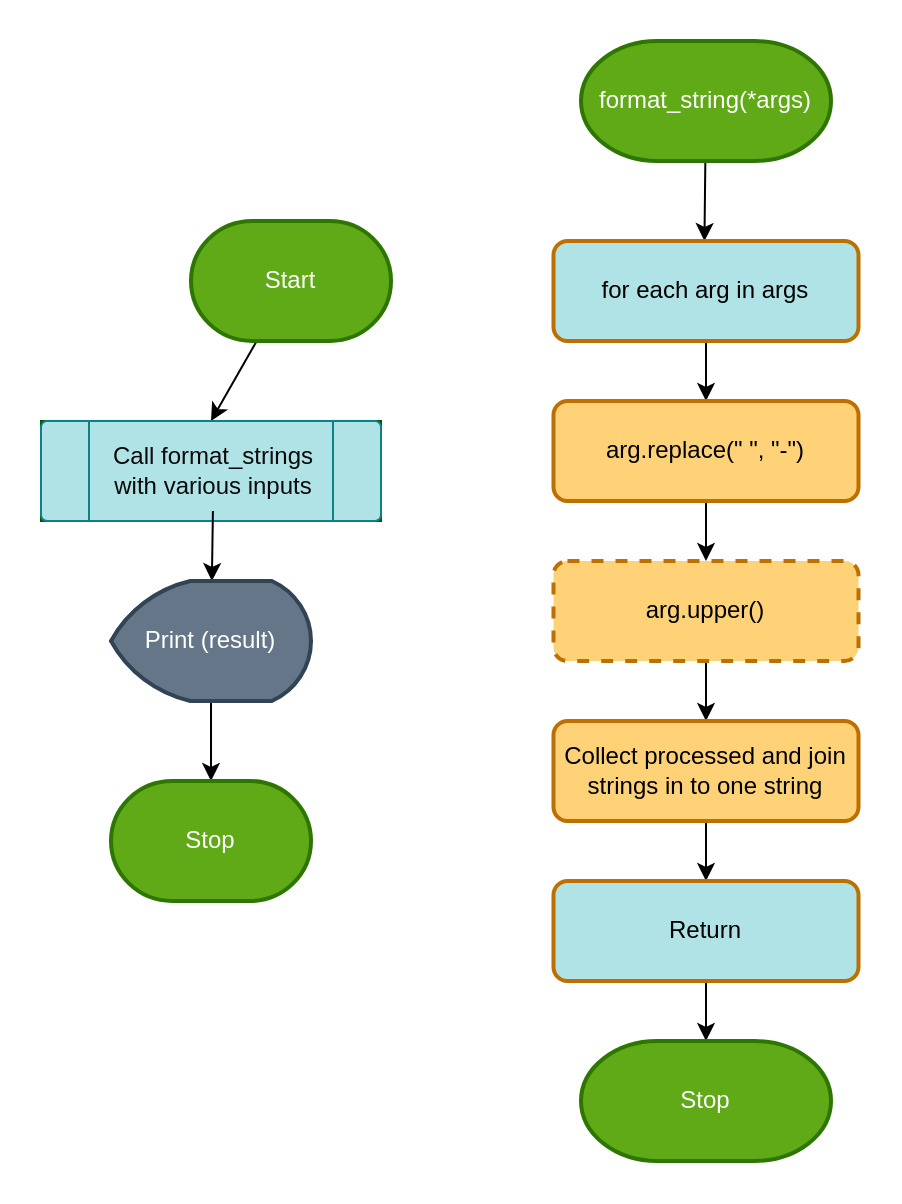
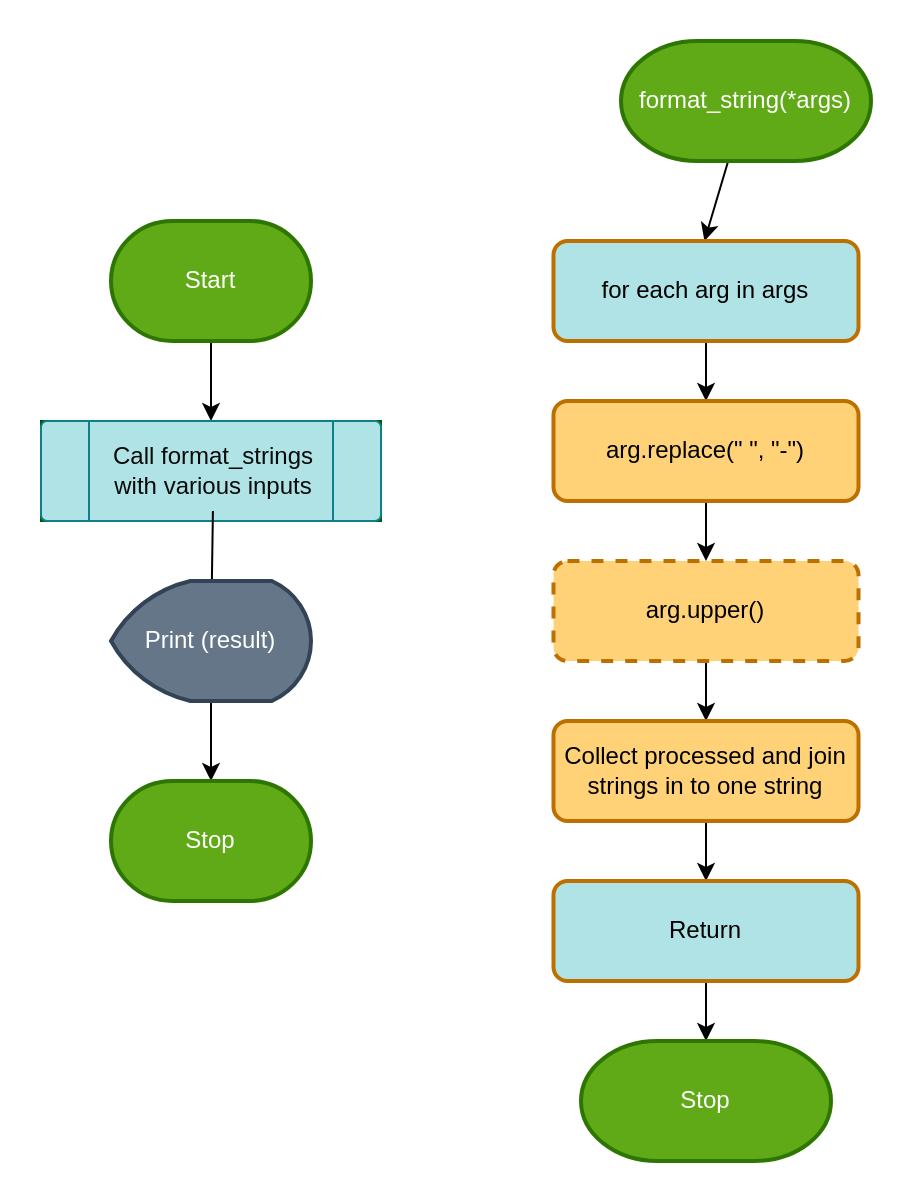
(706, 101) -> (746, 101)
(291, 281) -> (211, 281)
(212, 566) -> (212, 571)
